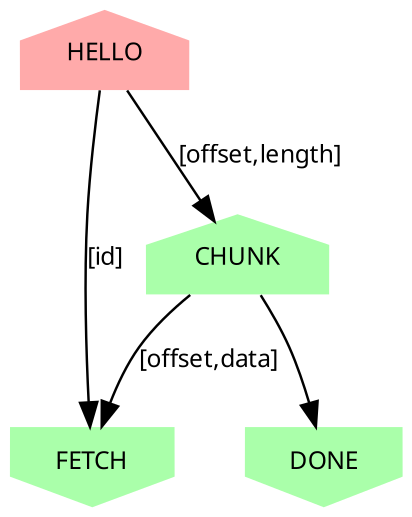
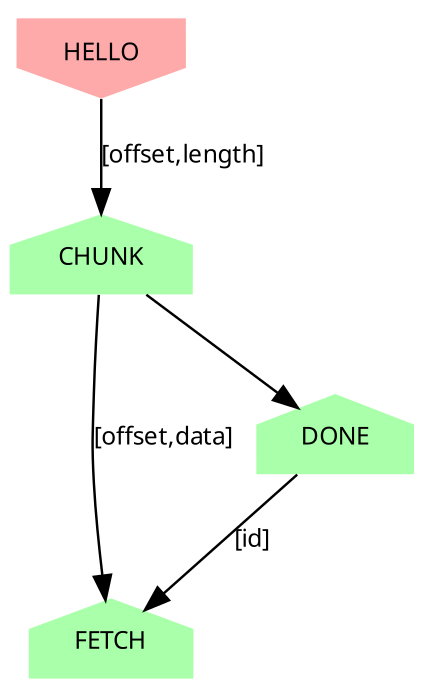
(105, 54) -> (101, 54)
(86, 246) -> (230, 534)
(92, 463) -> (111, 643)
(324, 463) -> (335, 438)
